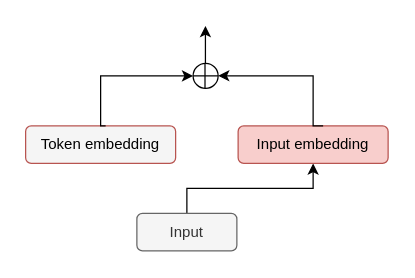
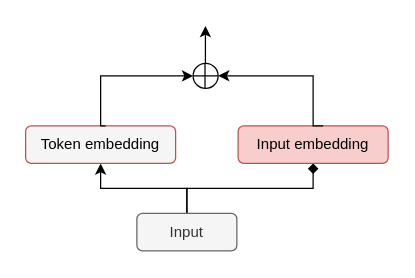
(313, 173) -> (313, 174)
none -> (134, 188)
